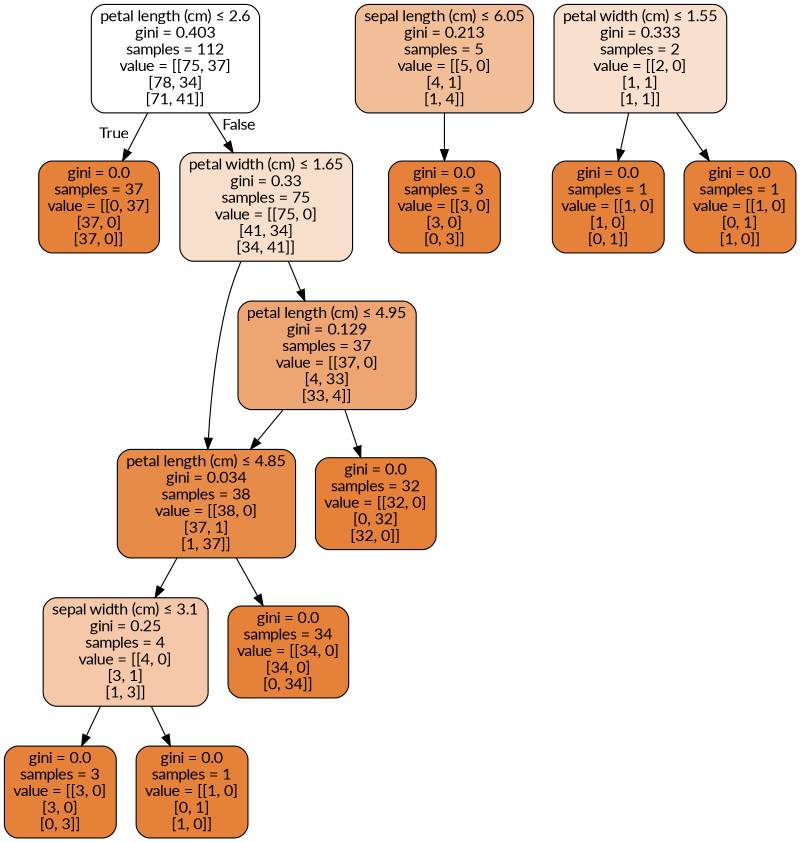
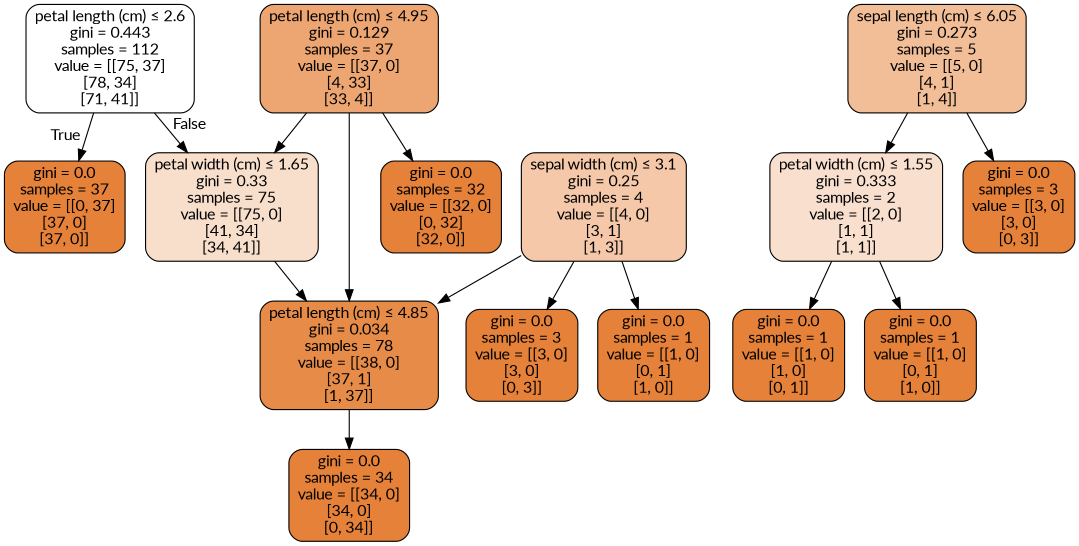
(175, 33) -> (110, 33)
(444, 33) -> (937, 33)
none -> (899, 128)
(294, 276) -> (294, 128)
(206, 495) -> (349, 346)
(169, 573) -> (485, 276)
